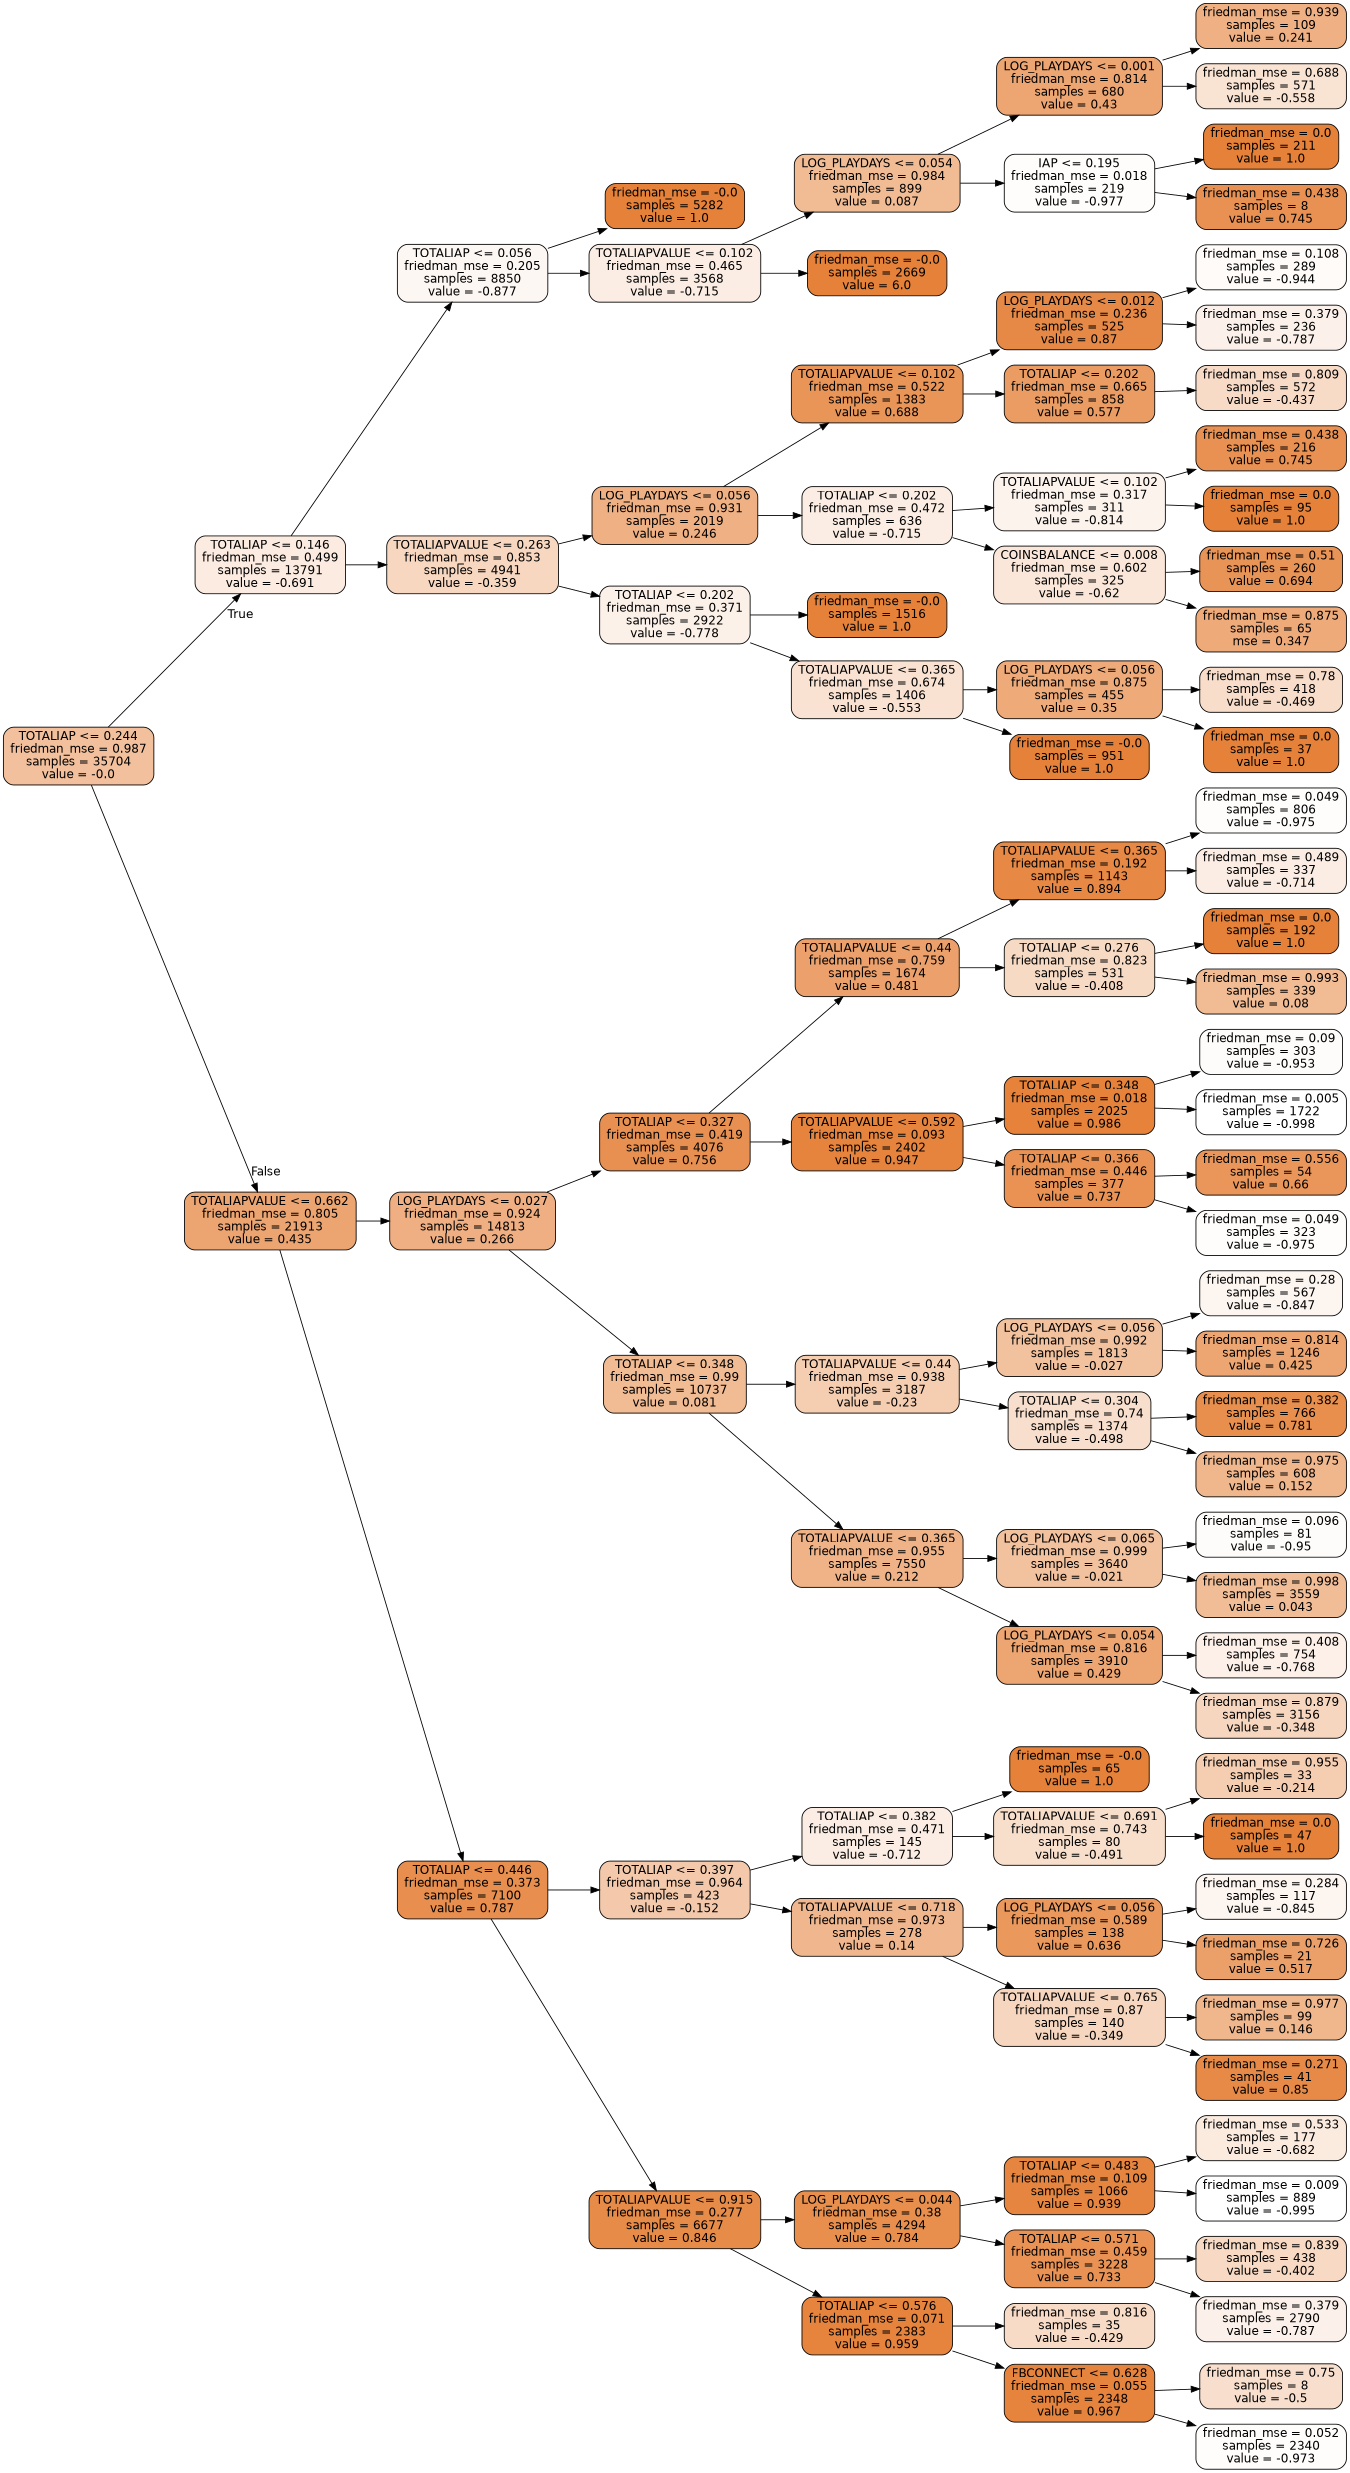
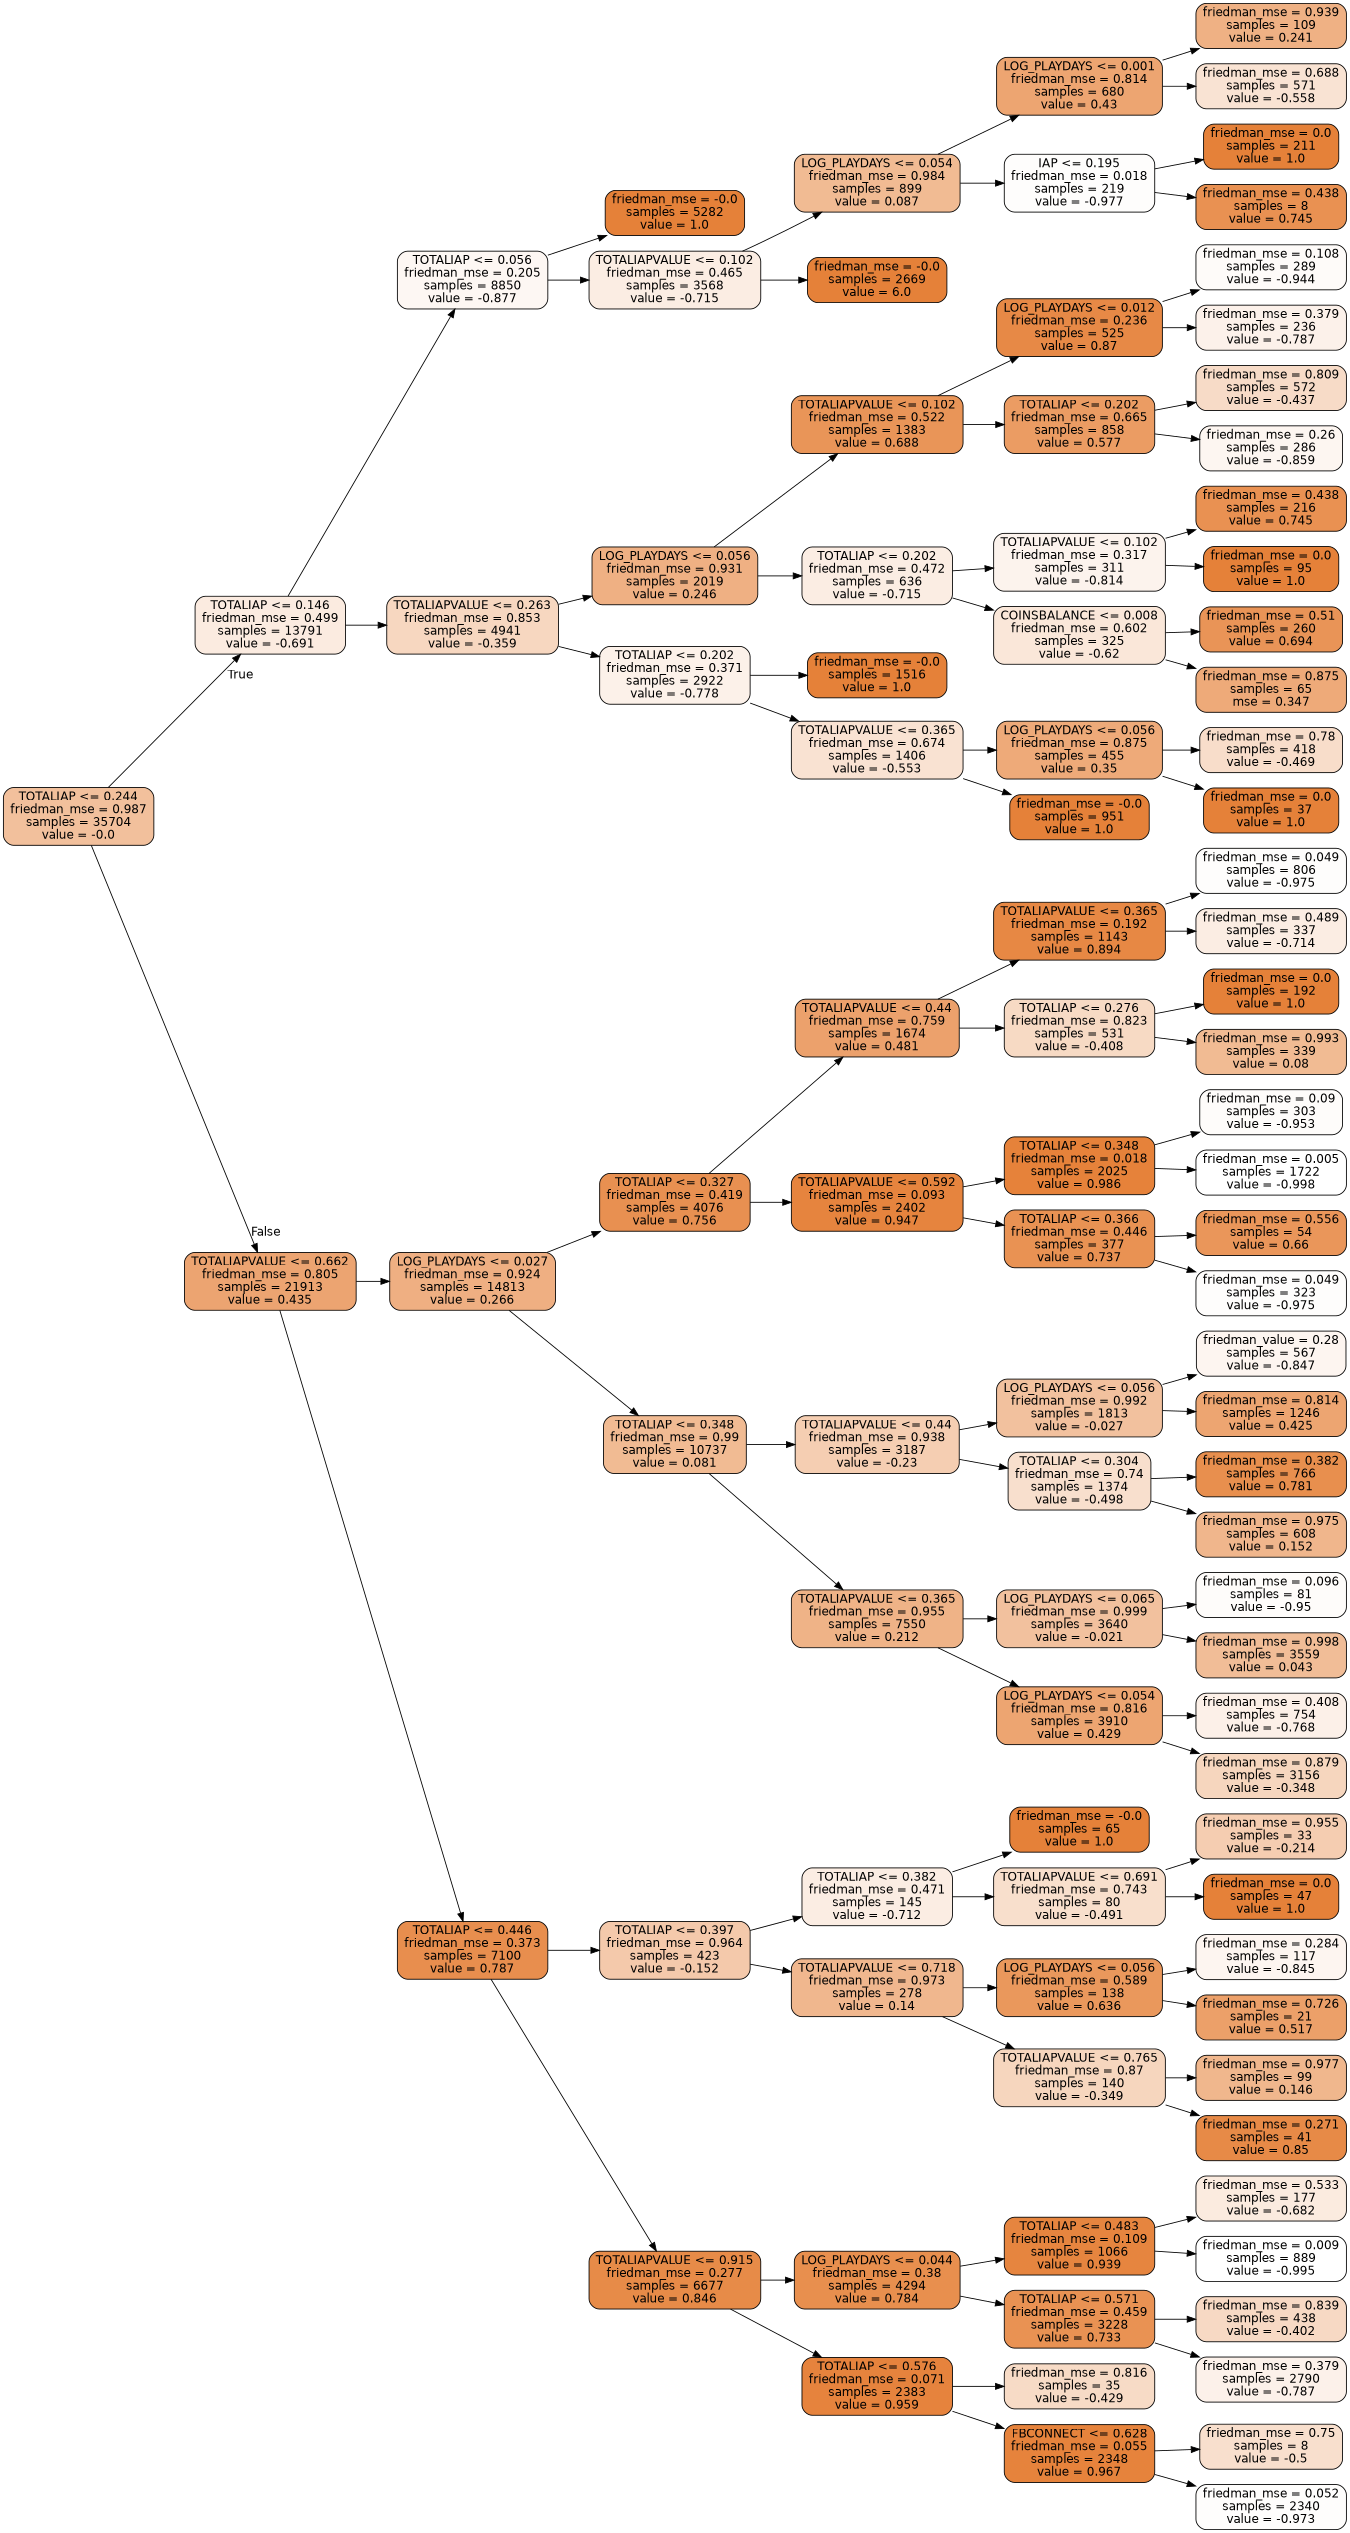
none -> (1271, 448)
(1271, 1293) -> (1271, 1354)
